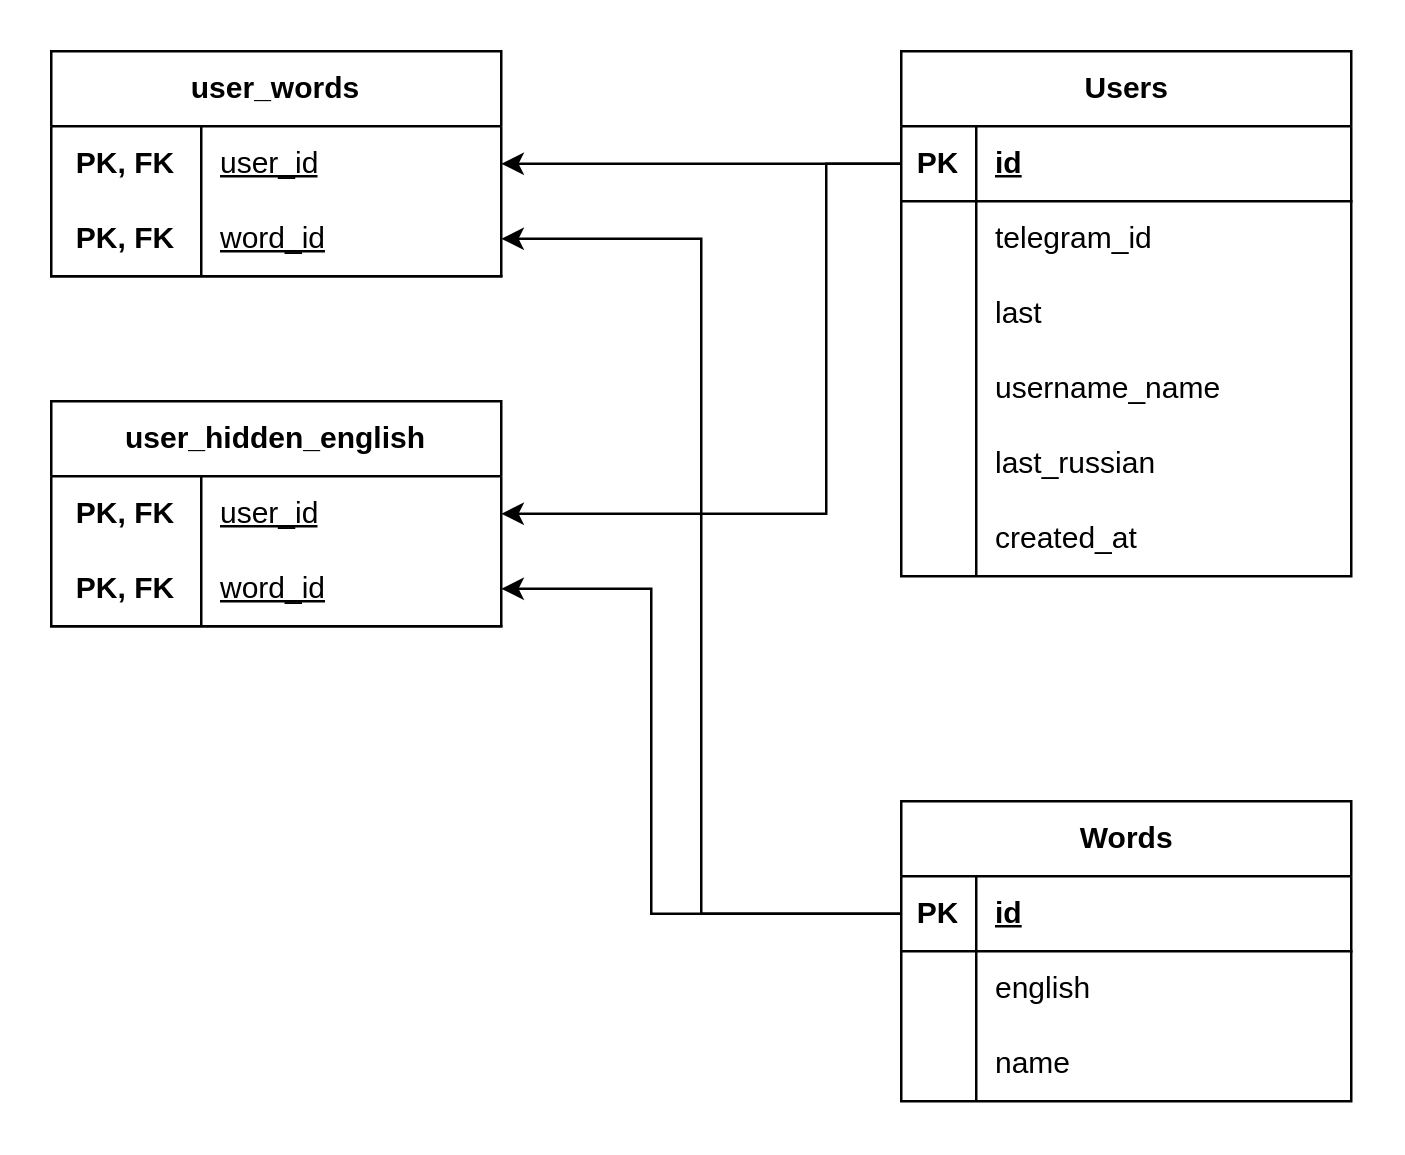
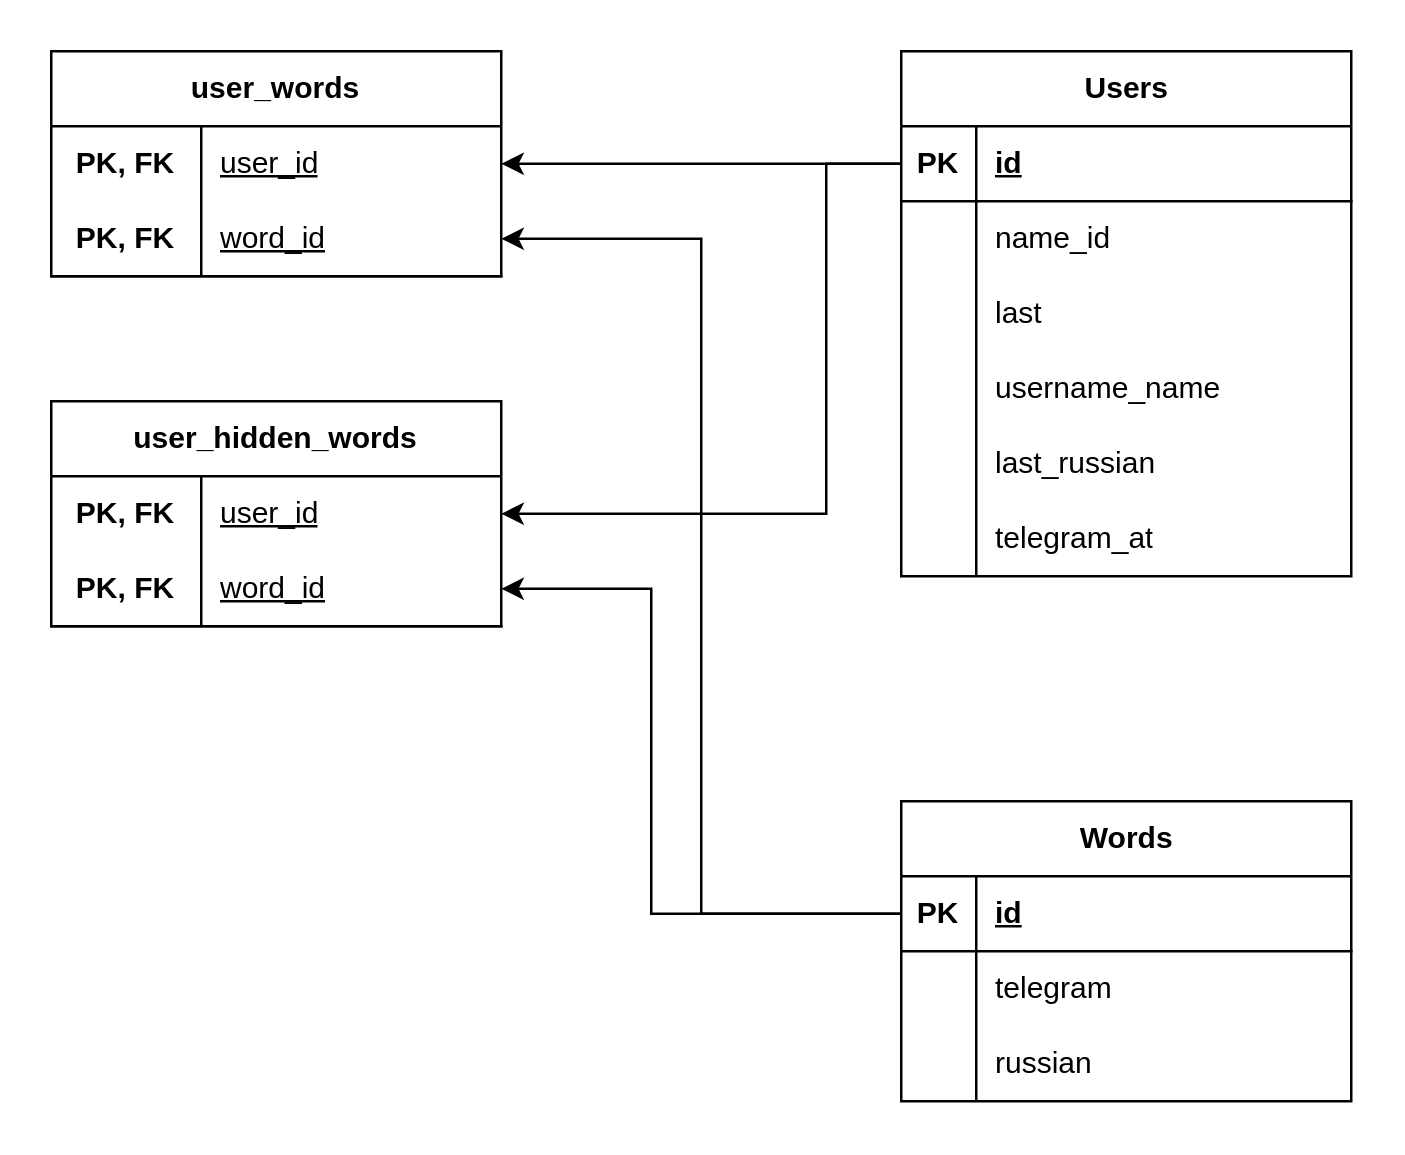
(1081, 239) -> (1051, 239)
(276, 439) -> (276, 439)
(1080, 539) -> (1085, 539)
(1047, 989) -> (1060, 989)
(1030, 1064) -> (1051, 1064)
